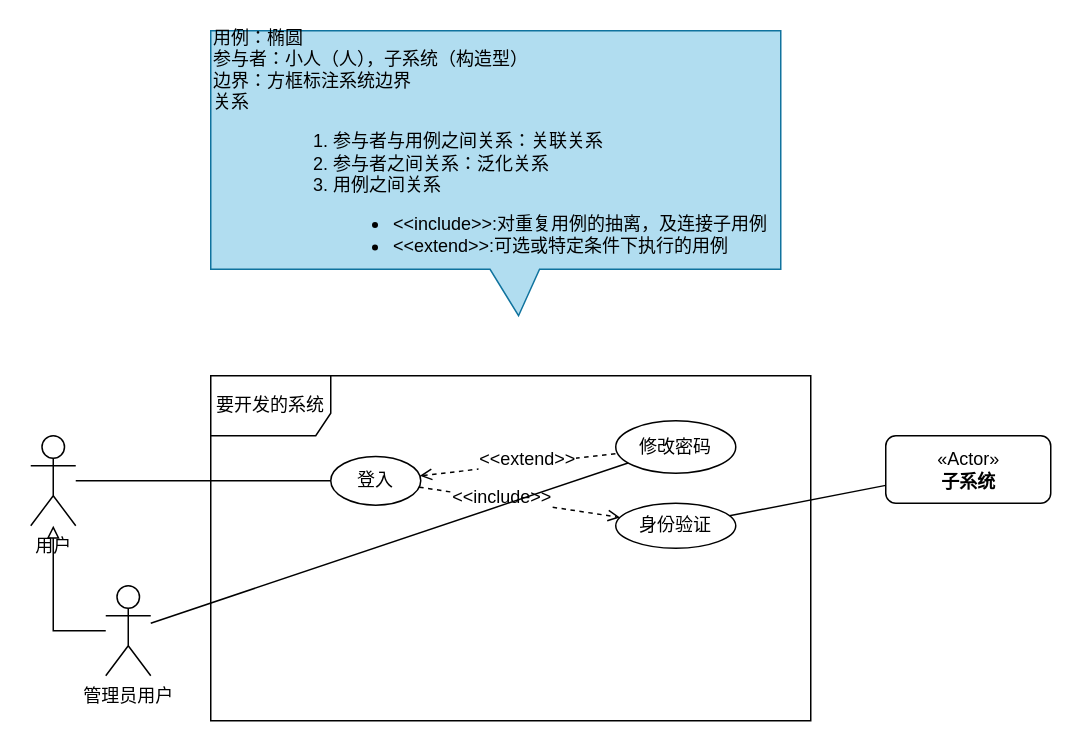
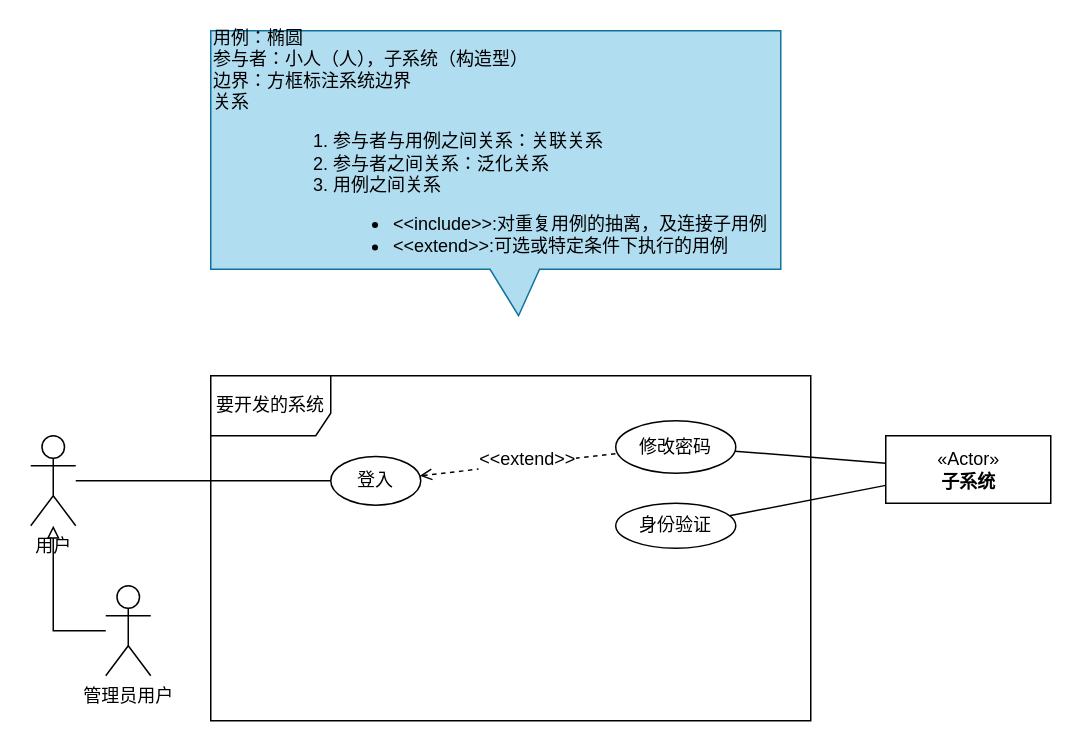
(968, 470) -> (968, 470)
(474, 495) -> none
(330, 563) -> (808, 457)
